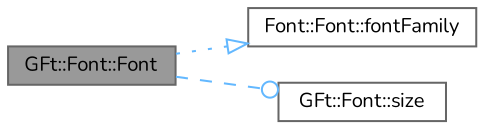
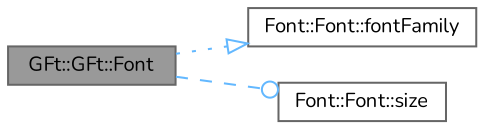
(92, 66) -> (92, 66)
(362, 102) -> (362, 102)
